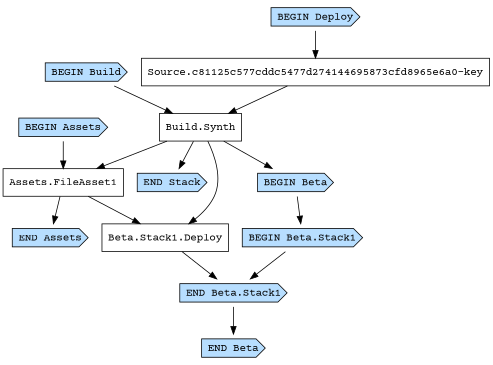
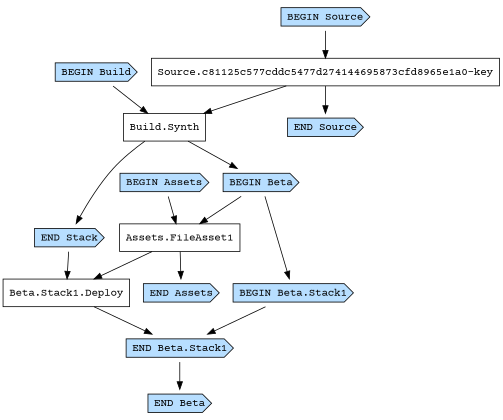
(315, 17) -> (325, 17)
(315, 72) -> (325, 72)
none -> (325, 127)
(135, 153) -> (224, 208)
(218, 183) -> (68, 262)
